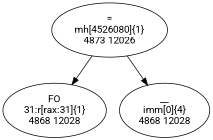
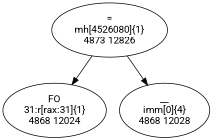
(110, 30) -> (110, 30)
(55, 110) -> (55, 110)
